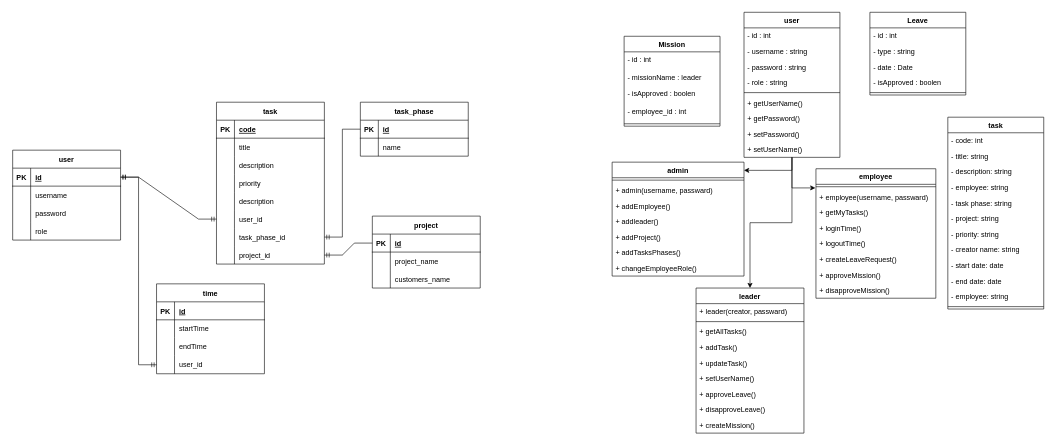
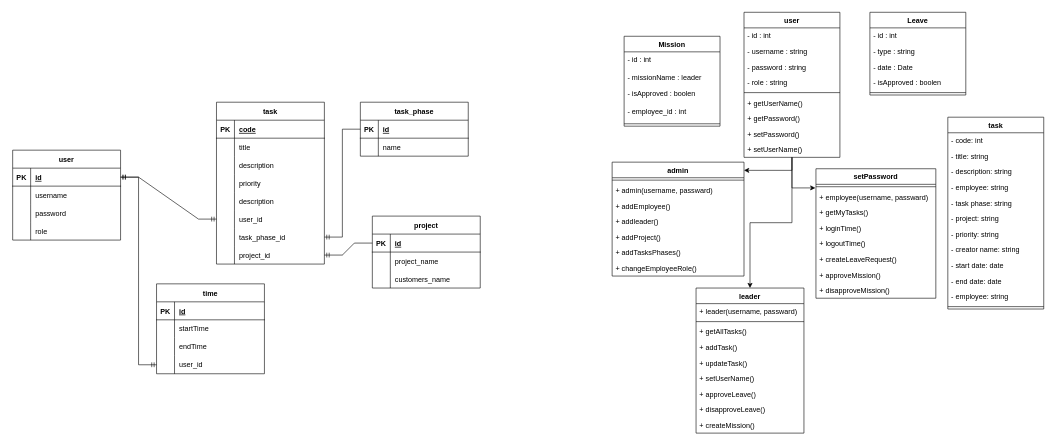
(876, 177) -> (876, 177)
(750, 312) -> (752, 312)
